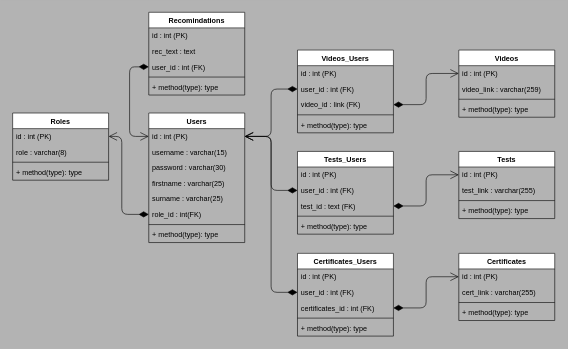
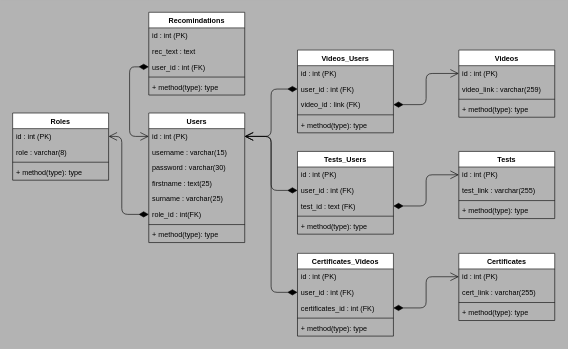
(194, 184) -> (188, 184)
(345, 262) -> (345, 262)
